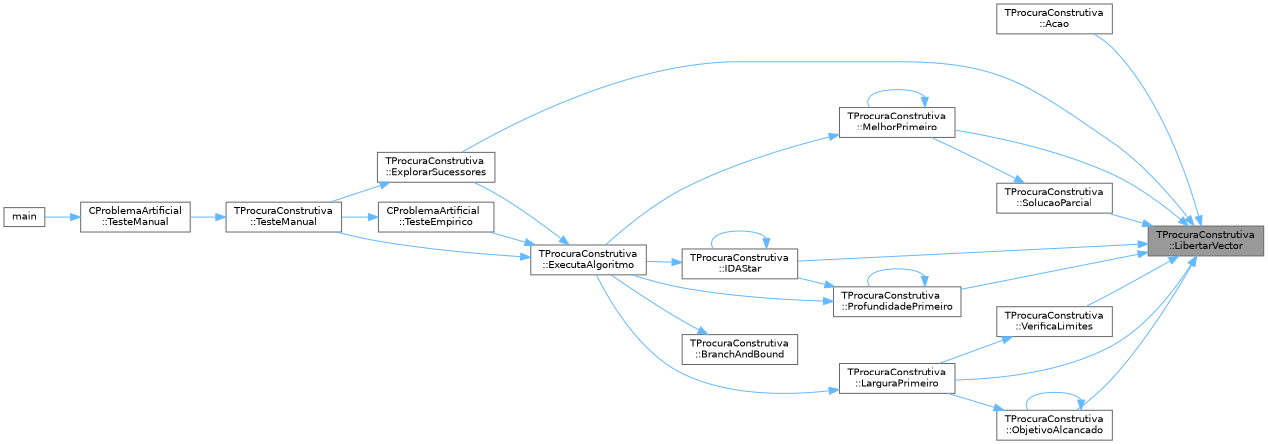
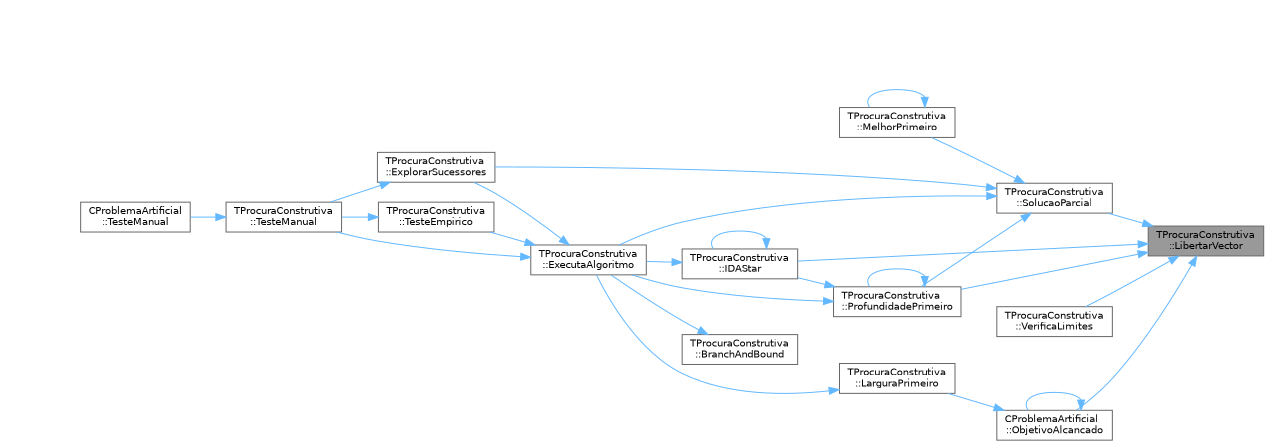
(1055, 19) -> none
(842, 62) -> (741, 171)
(1075, 159) -> none
(710, 176) -> (800, 204)
(24, 217) -> none
(436, 217) -> (436, 217)
none -> (982, 246)
(971, 352) -> none
(1090, 356) -> none
(1055, 425) -> (1055, 425)
